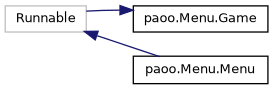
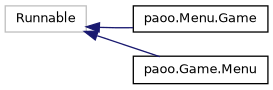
(103, 10) -> (116, 28)
(201, 70) -> (201, 70)
